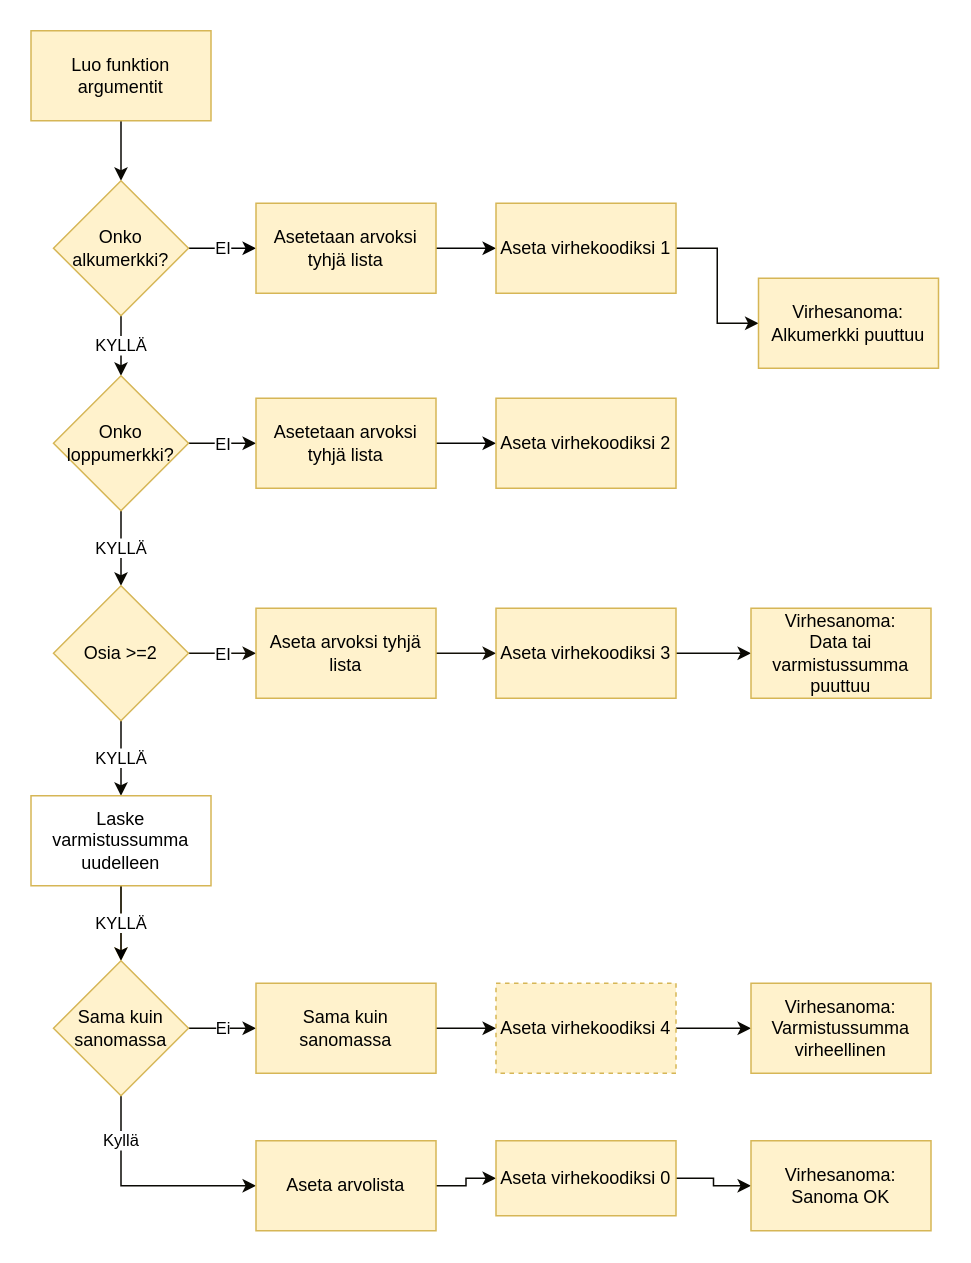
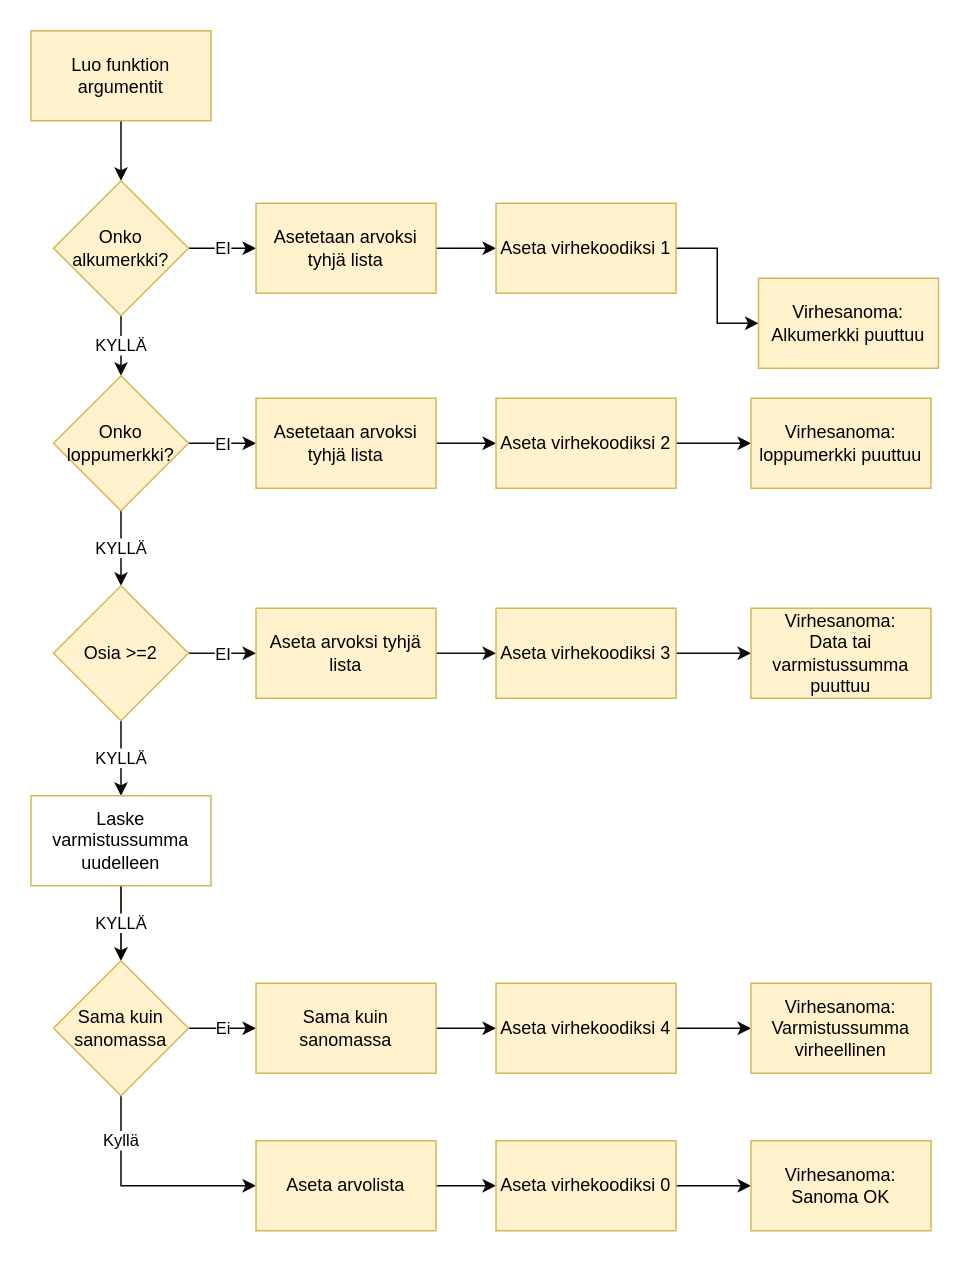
none -> (708, 443)
none -> (841, 443)
(586, 1028) -> (586, 1028)
(586, 1178) -> (586, 1186)
